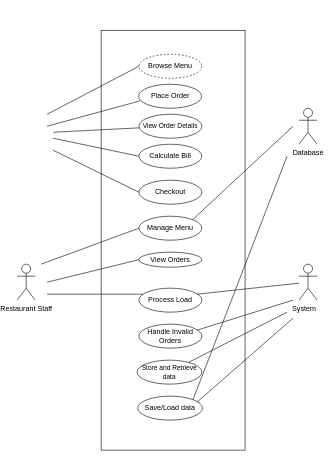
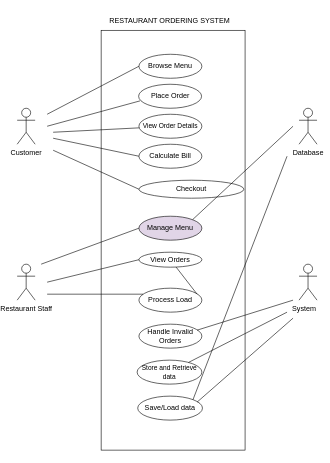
none -> (170, 21)
(170, 66) -> (170, 66)
none -> (26, 126)
(170, 192) -> (191, 189)
(170, 228) -> (170, 228)
(248, 289) -> (187, 281)
